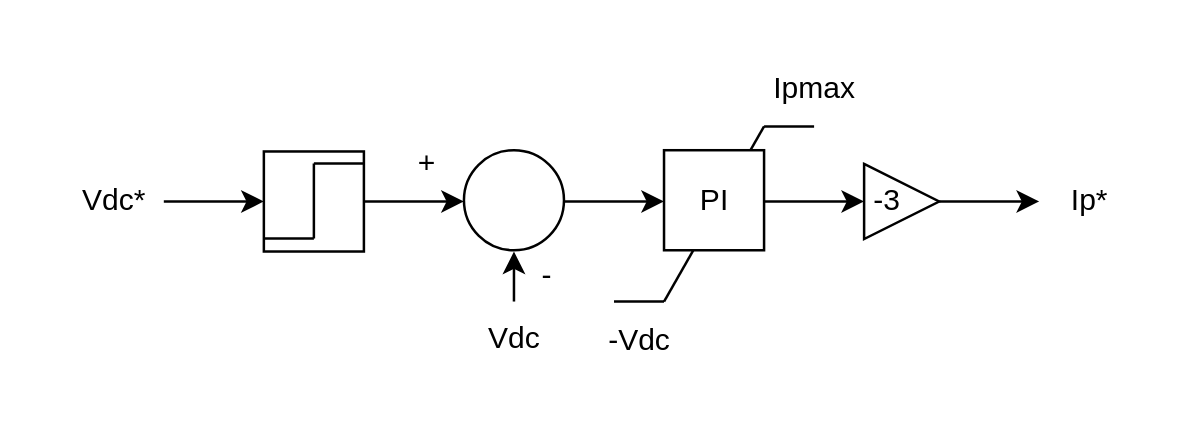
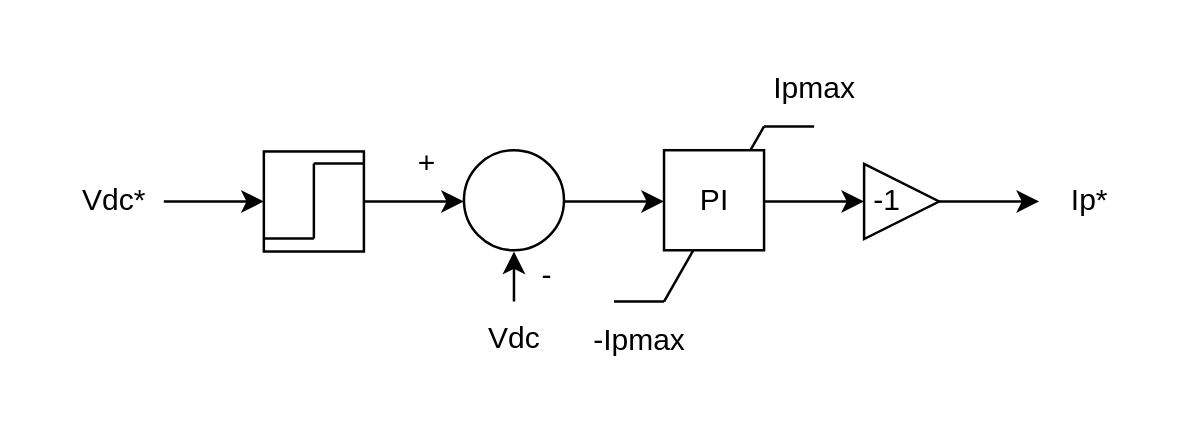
(888, 201) -> (888, 201)
(640, 341) -> (640, 341)
